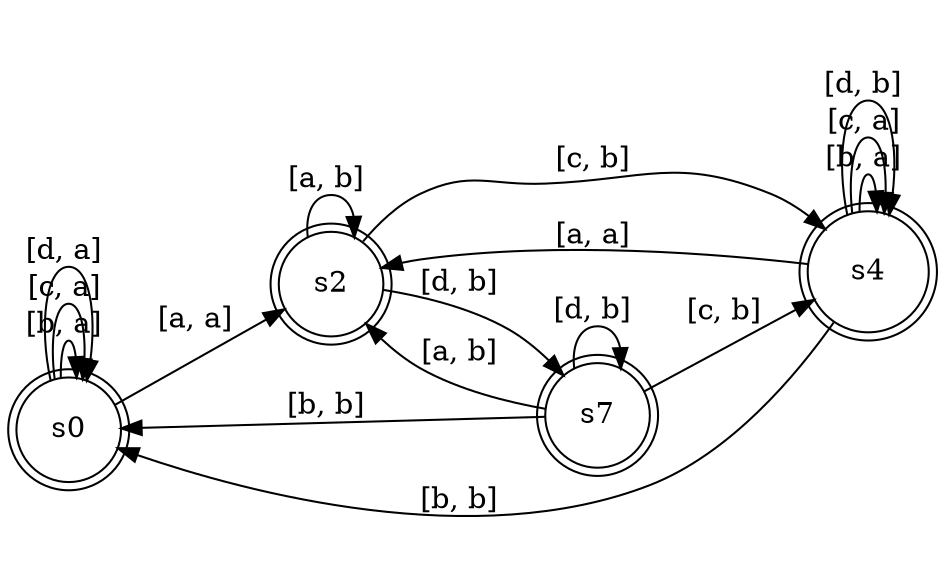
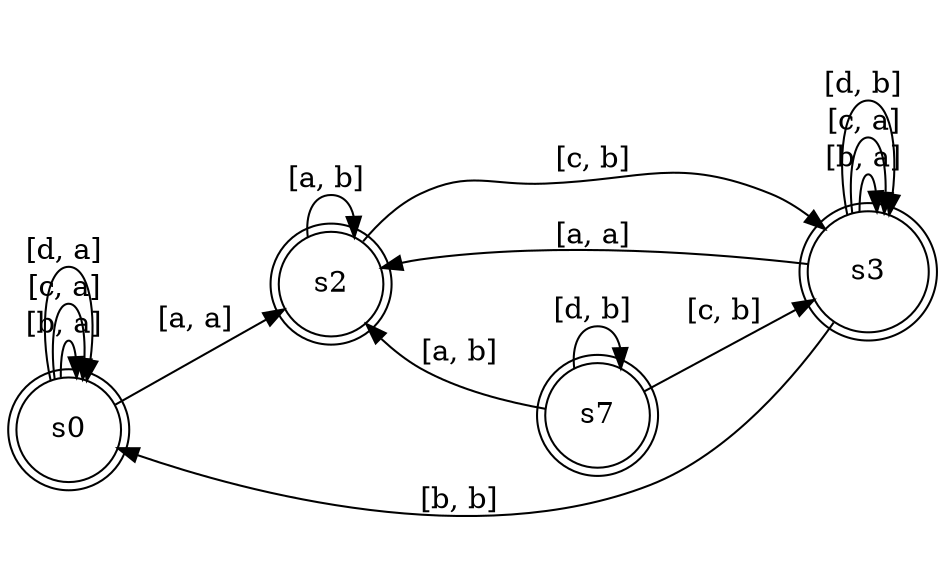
(868, 272) -> (868, 272)
(472, 313) -> none
(344, 422) -> none
